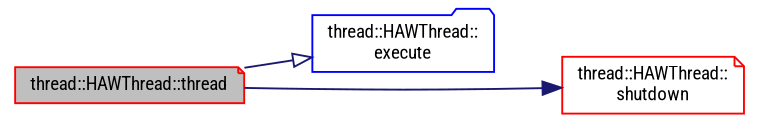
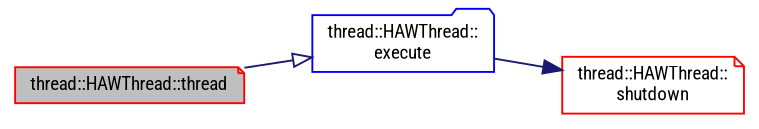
(393, 90) -> (519, 63)
